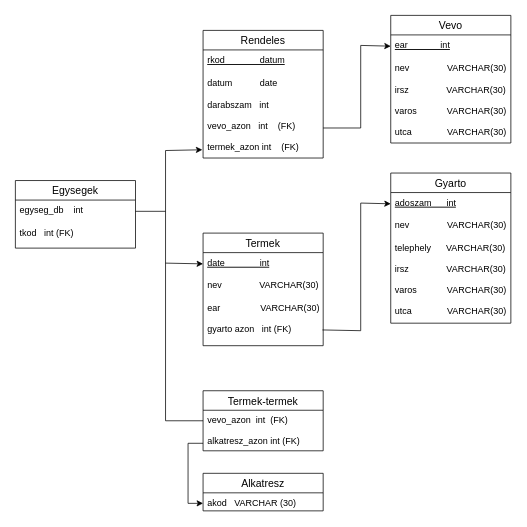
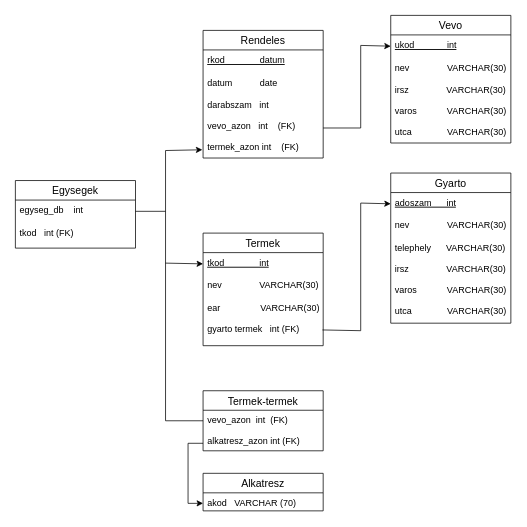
(434, 45) -> (437, 45)
(251, 263) -> (251, 263)
(273, 308) -> (273, 308)
(253, 503) -> (253, 503)
